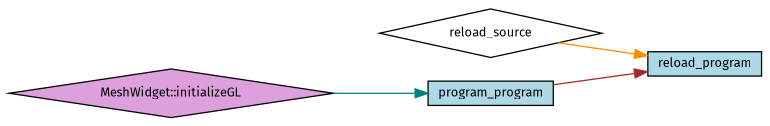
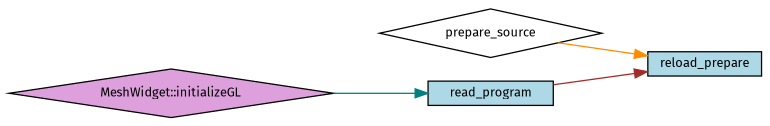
(491, 33) -> (491, 33)
(705, 64) -> (705, 64)
(491, 93) -> (491, 93)
